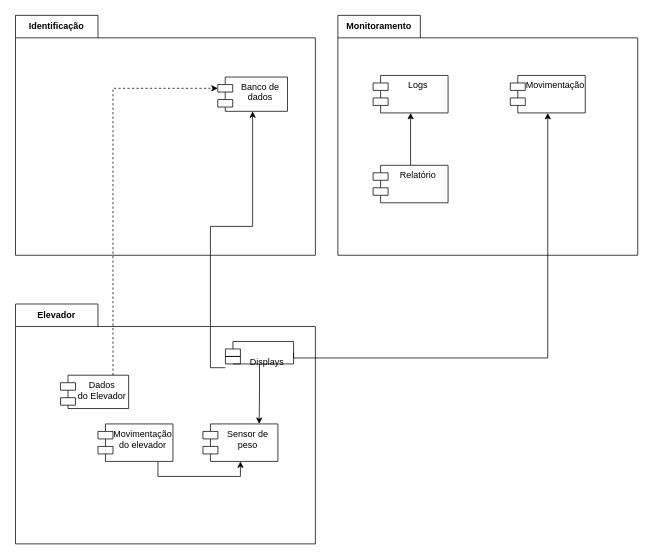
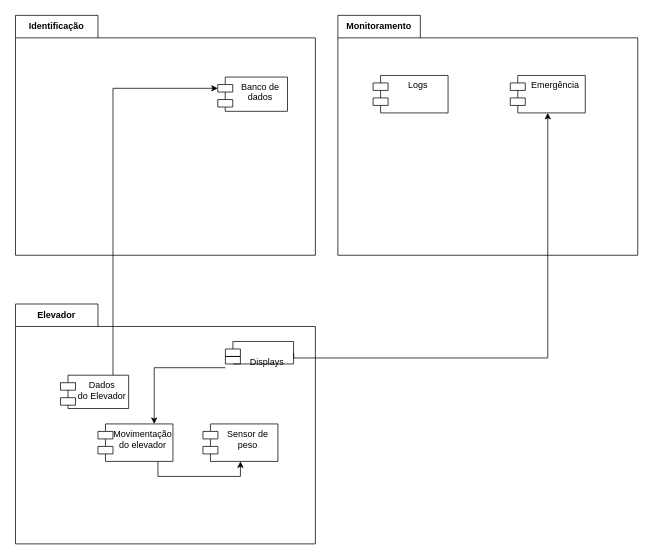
(555, 86) -> (555, 86)
(411, 142) -> none
(113, 181) -> (113, 181)
(411, 184) -> none
(214, 227) -> (158, 368)
(260, 391) -> none
